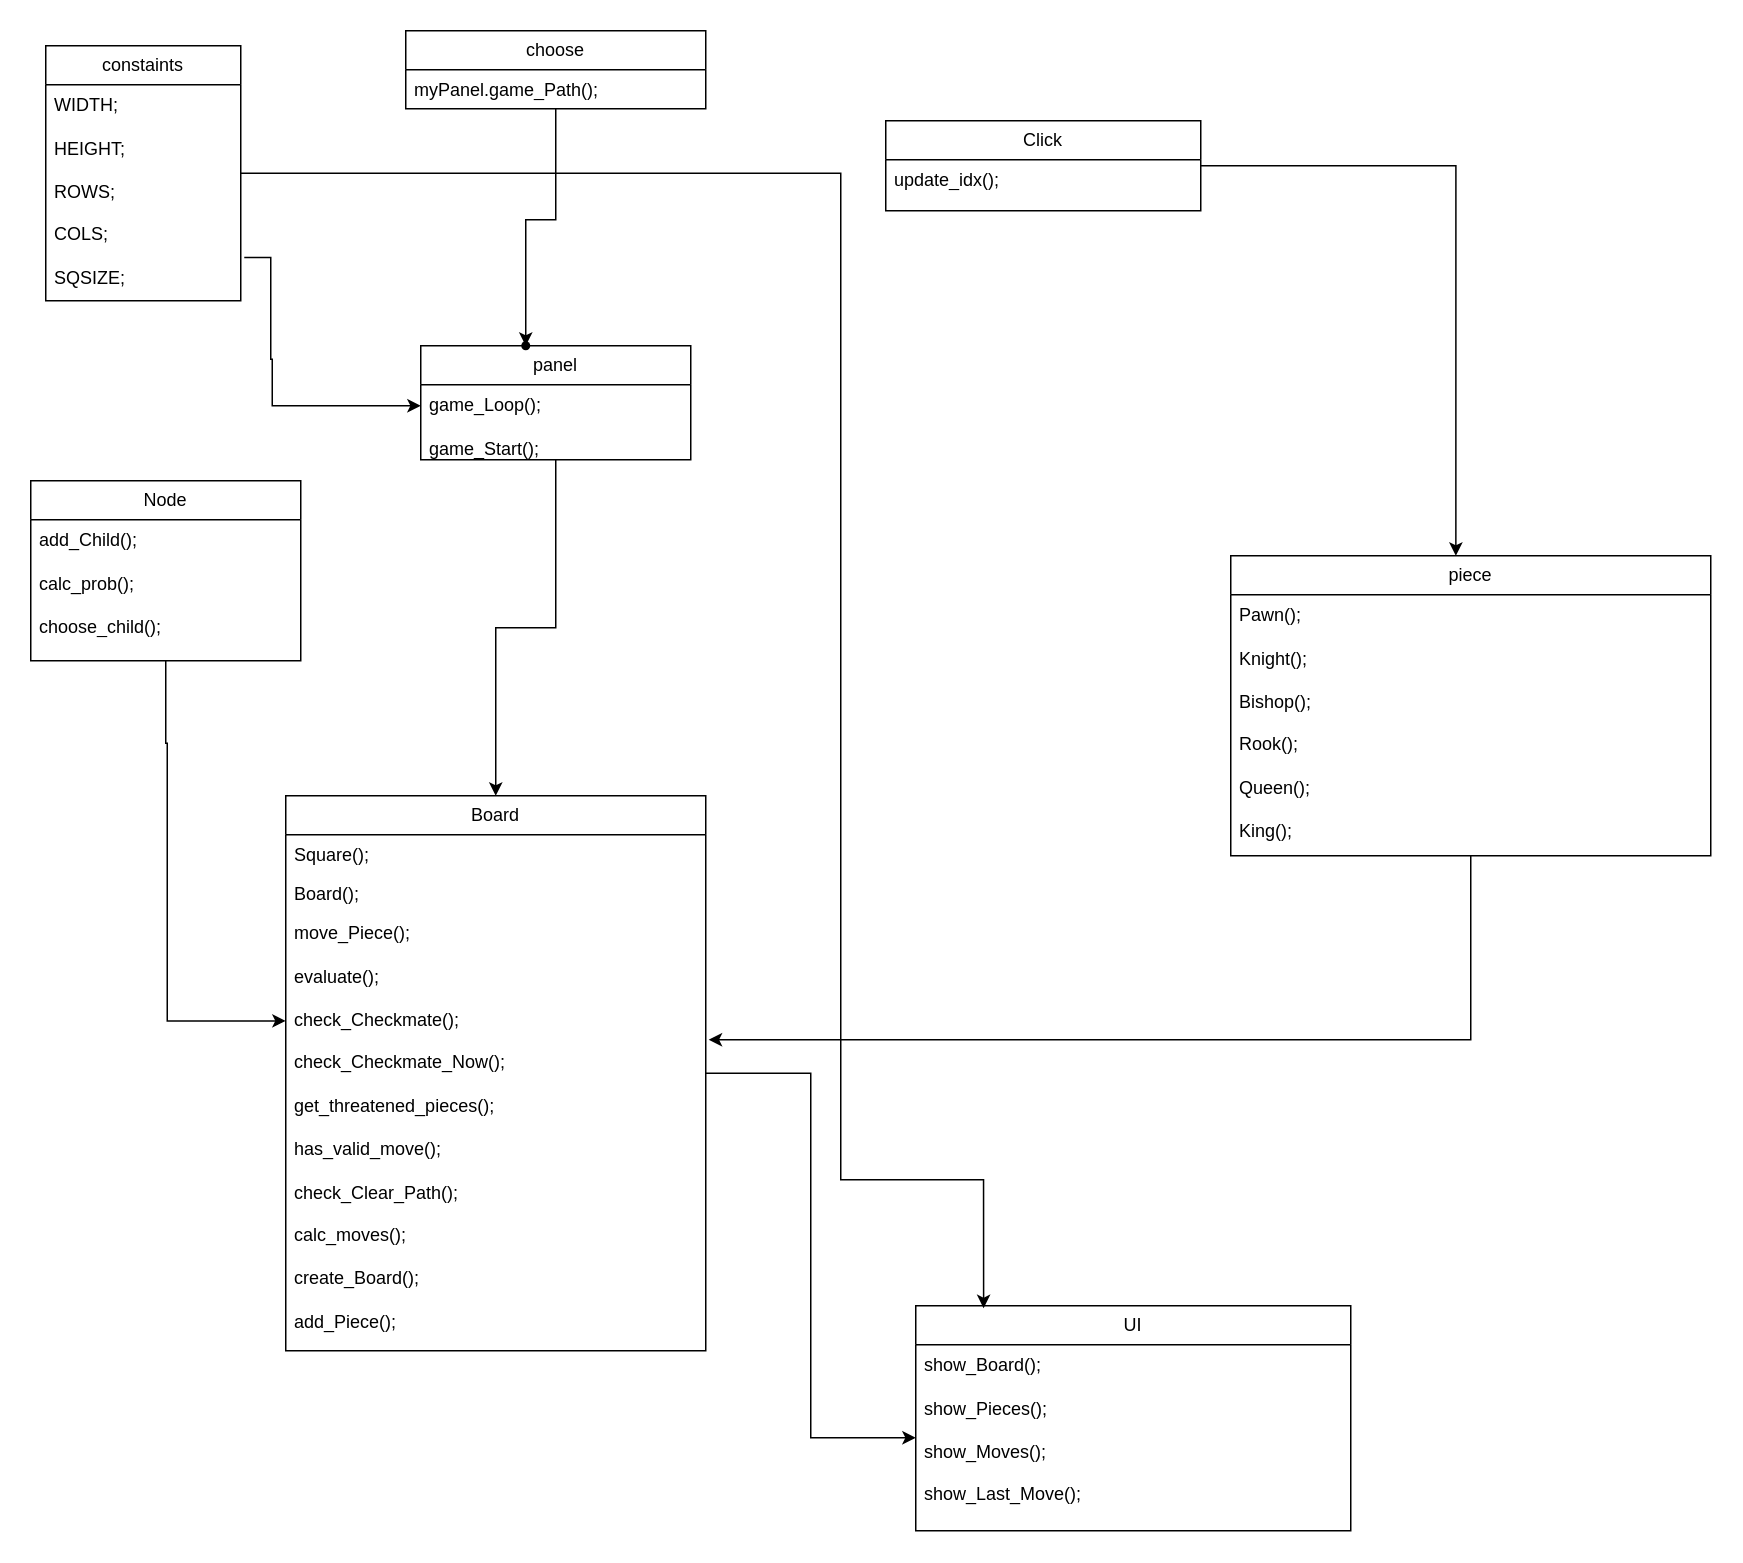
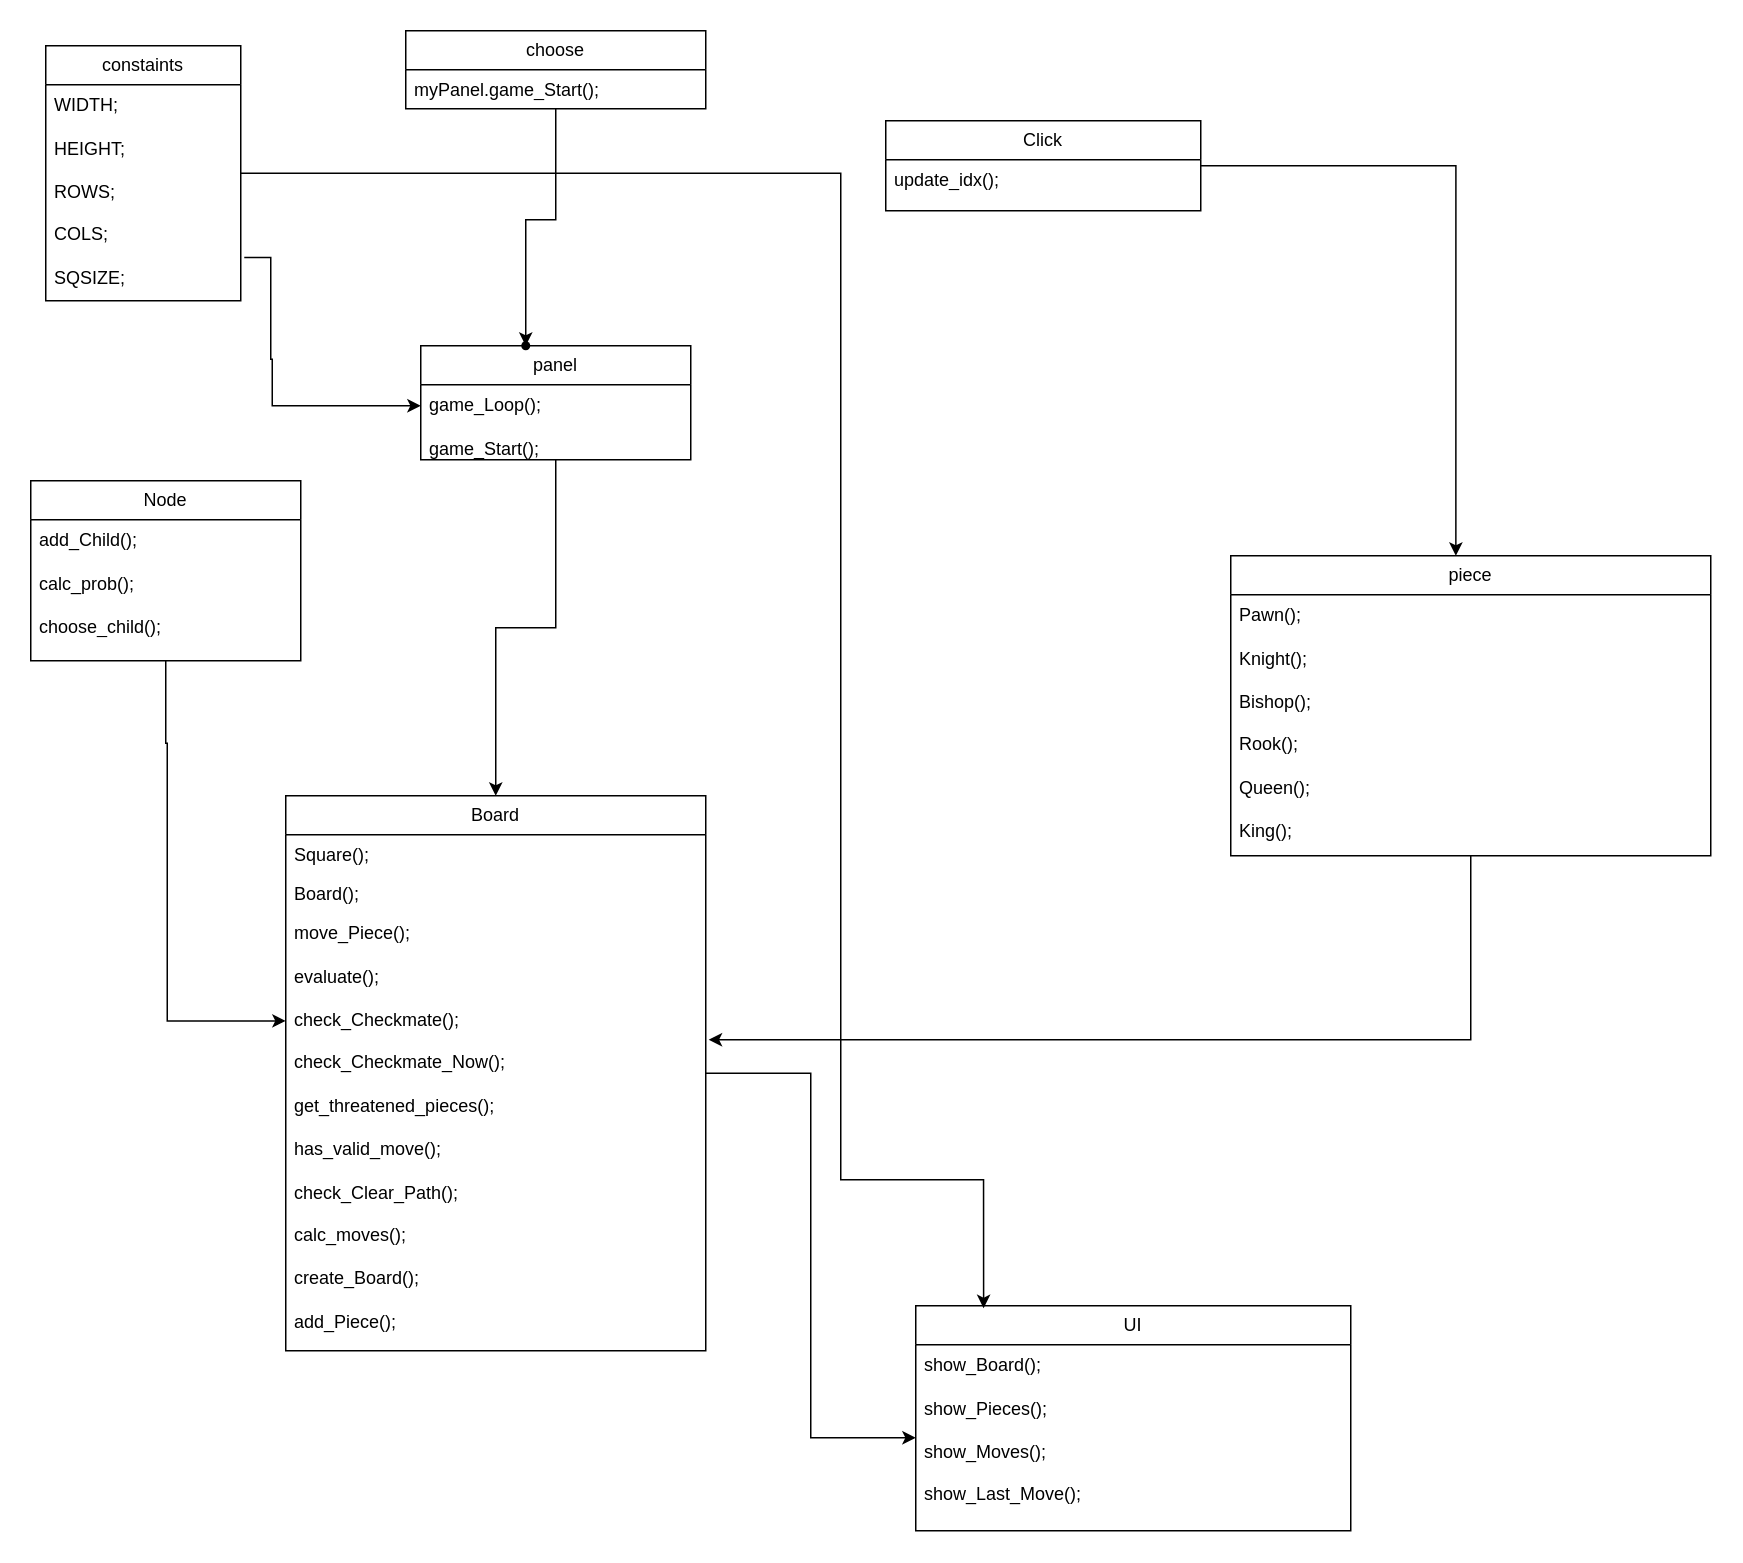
(509, 91) -> (514, 91)
